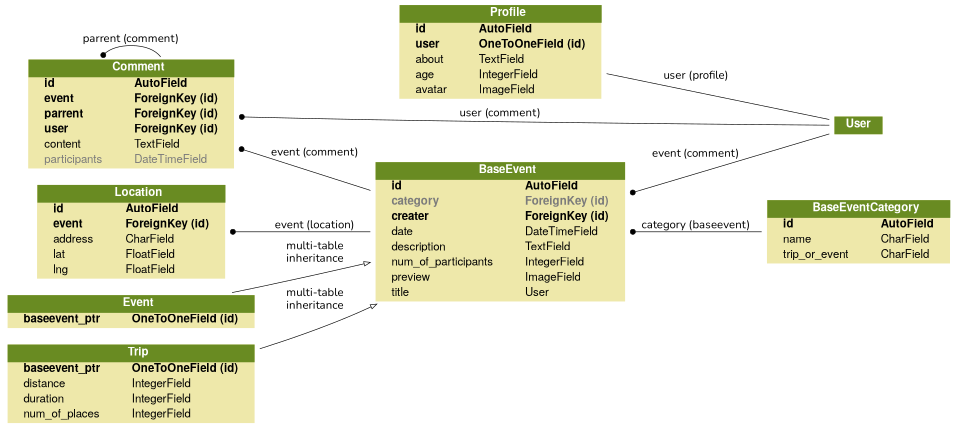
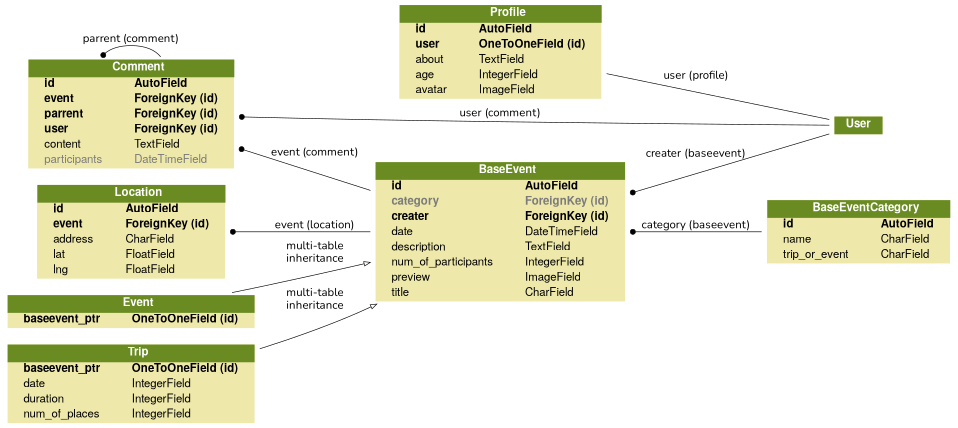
(696, 154) -> (696, 154)
(537, 293) -> (549, 293)
(45, 384) -> (34, 384)
